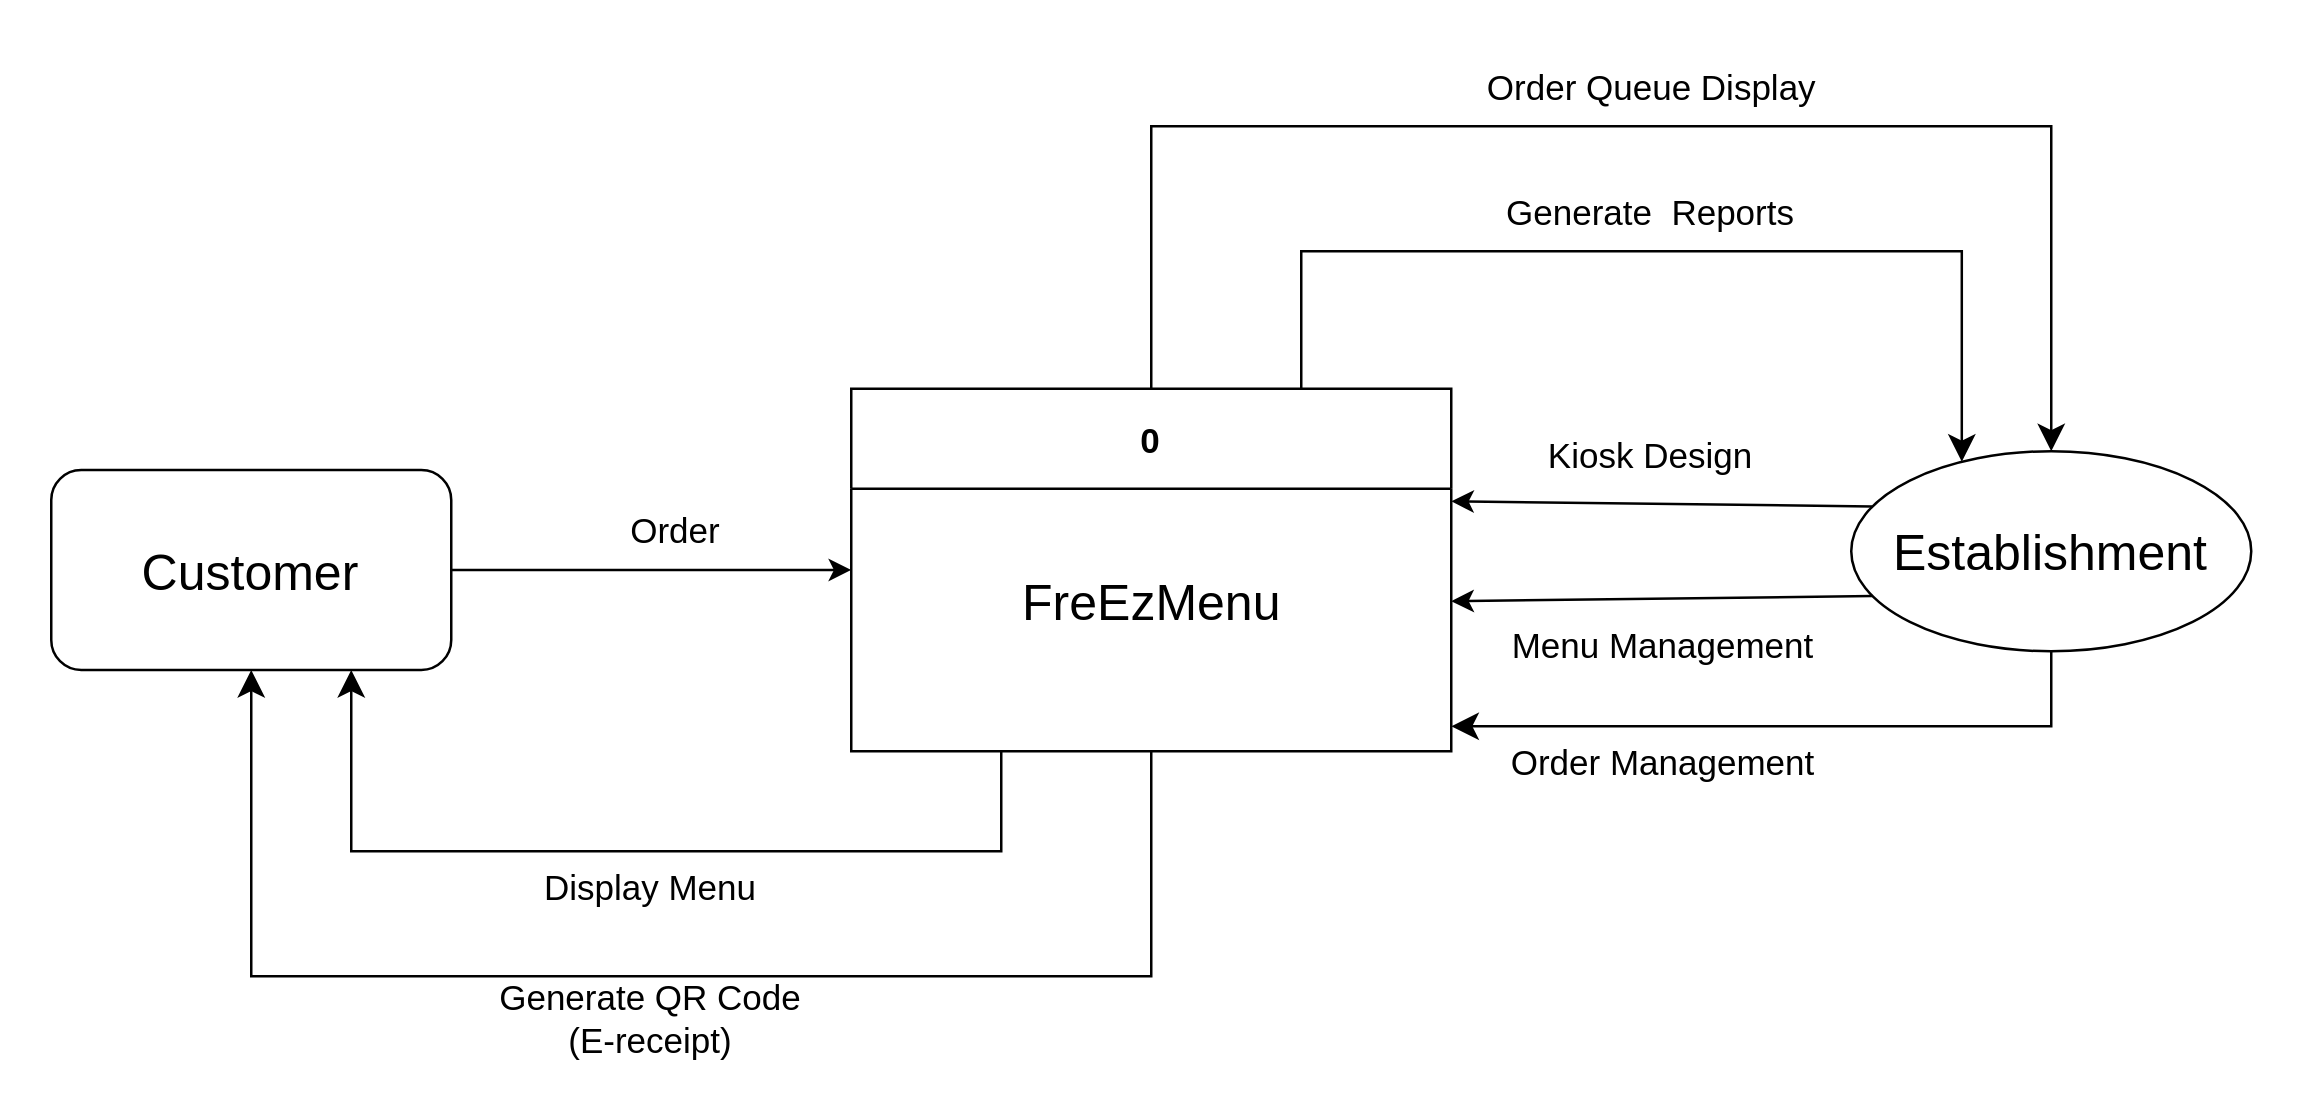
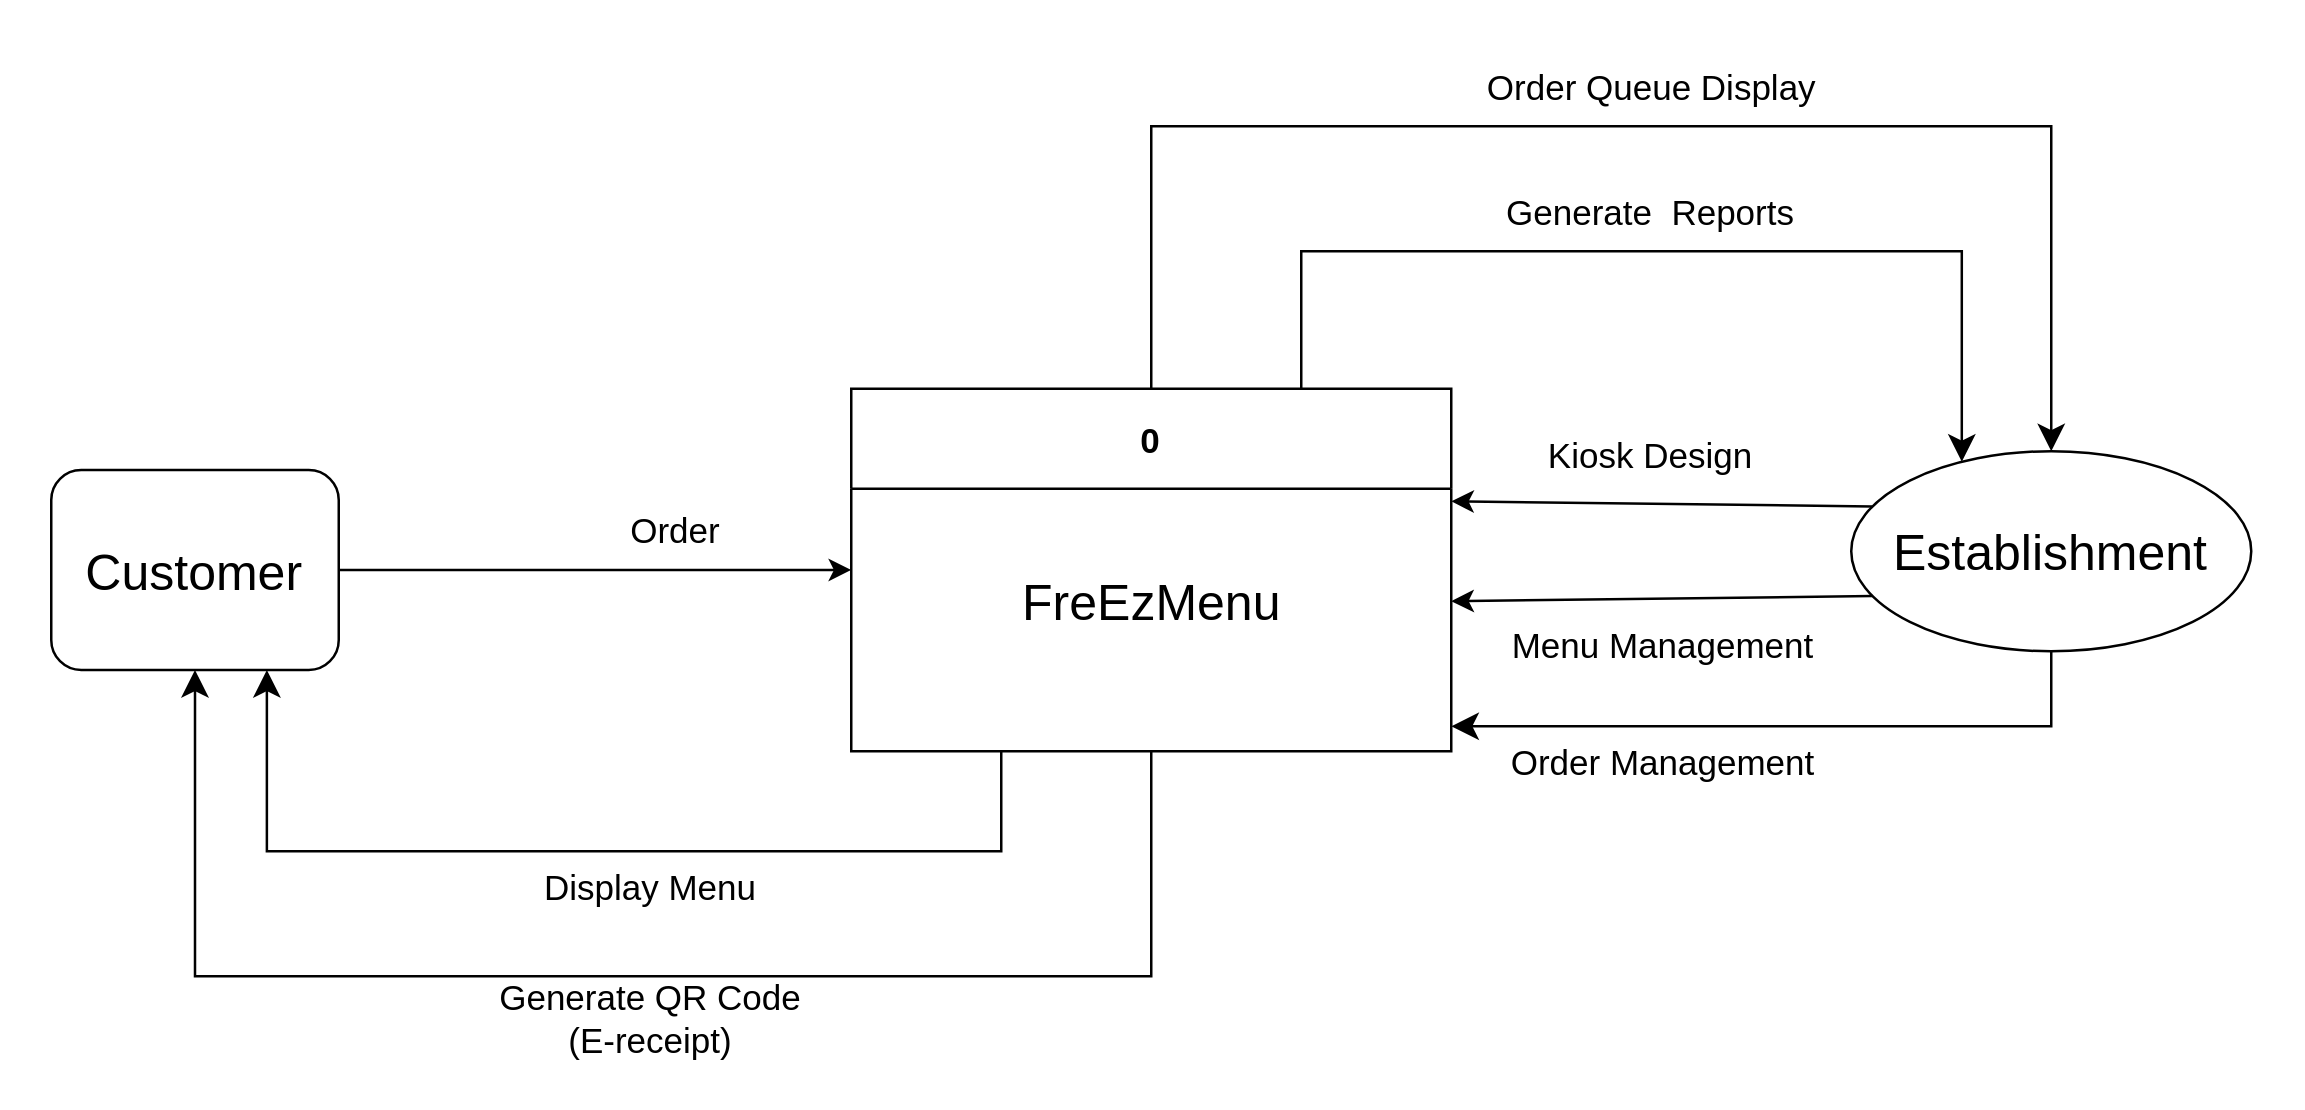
(251, 570) -> (195, 570)
